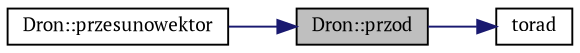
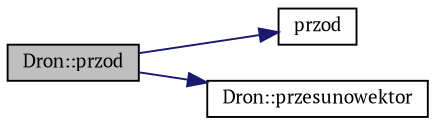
(253, 27) -> (163, 76)
(534, 27) -> (318, 27)
